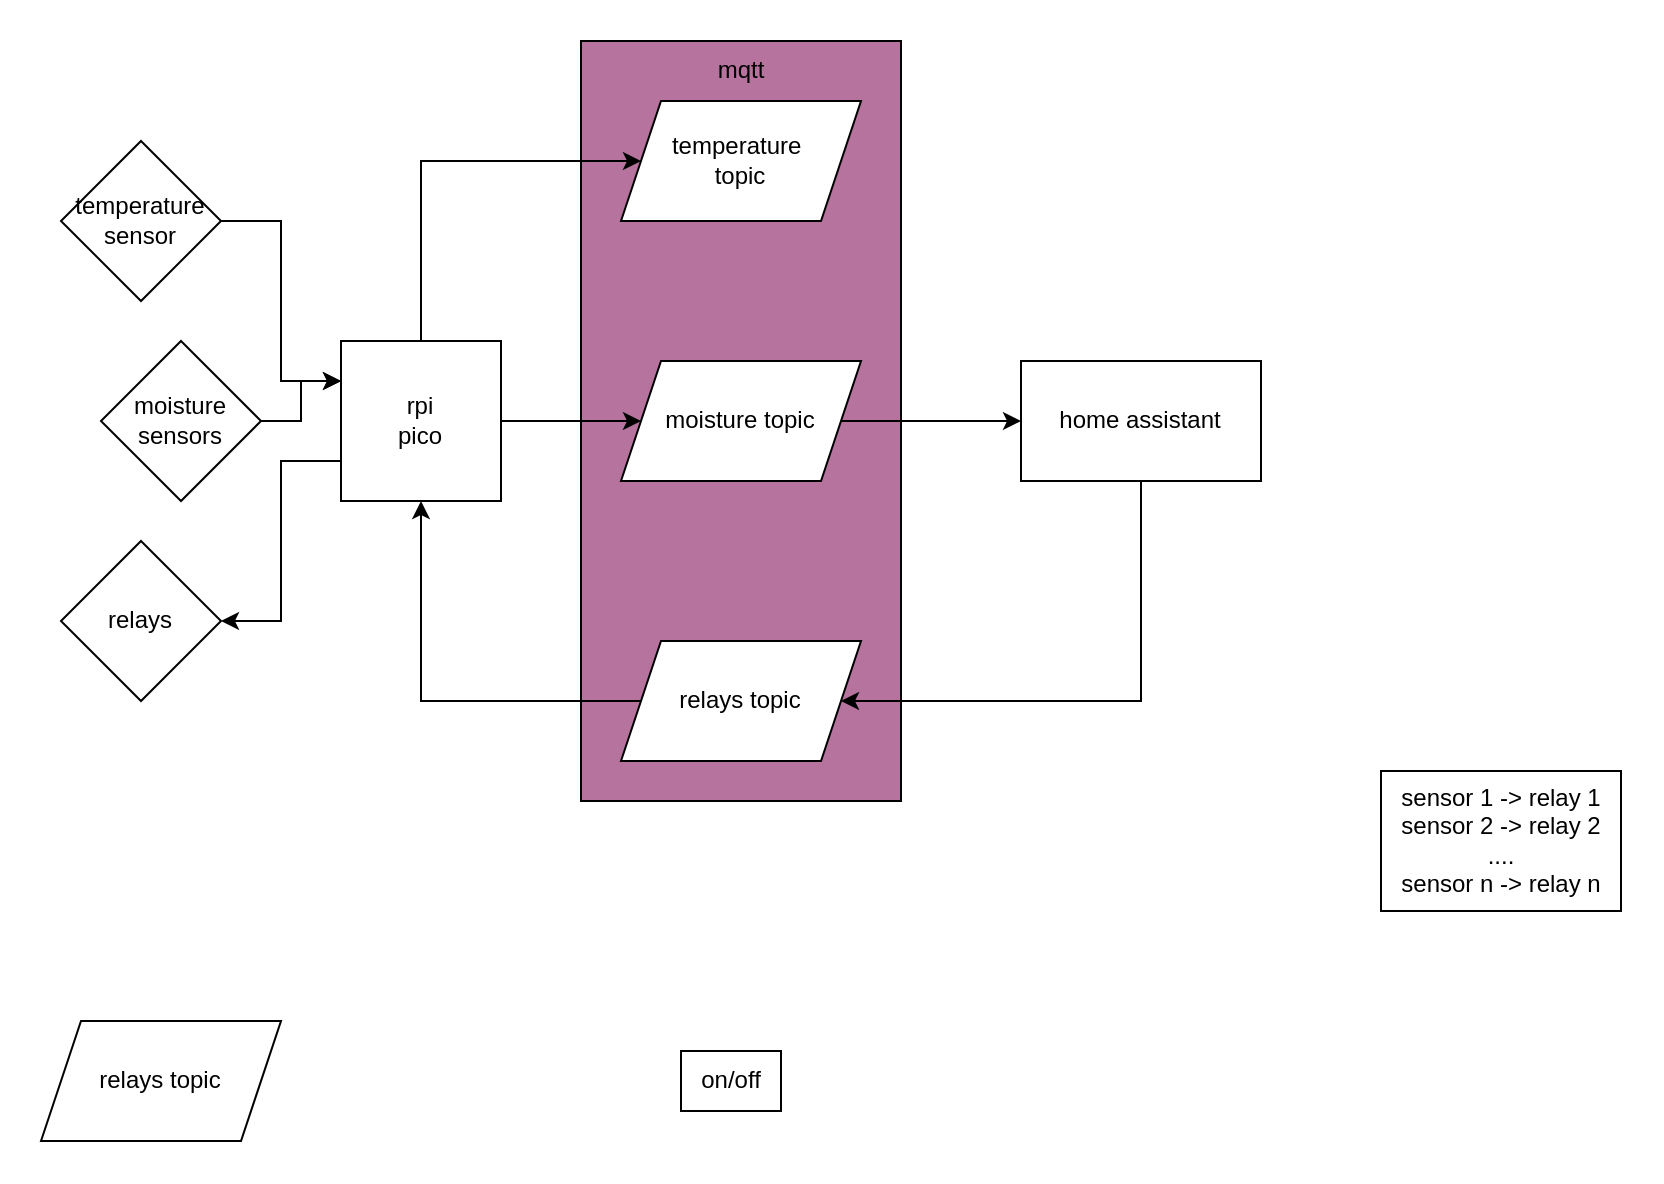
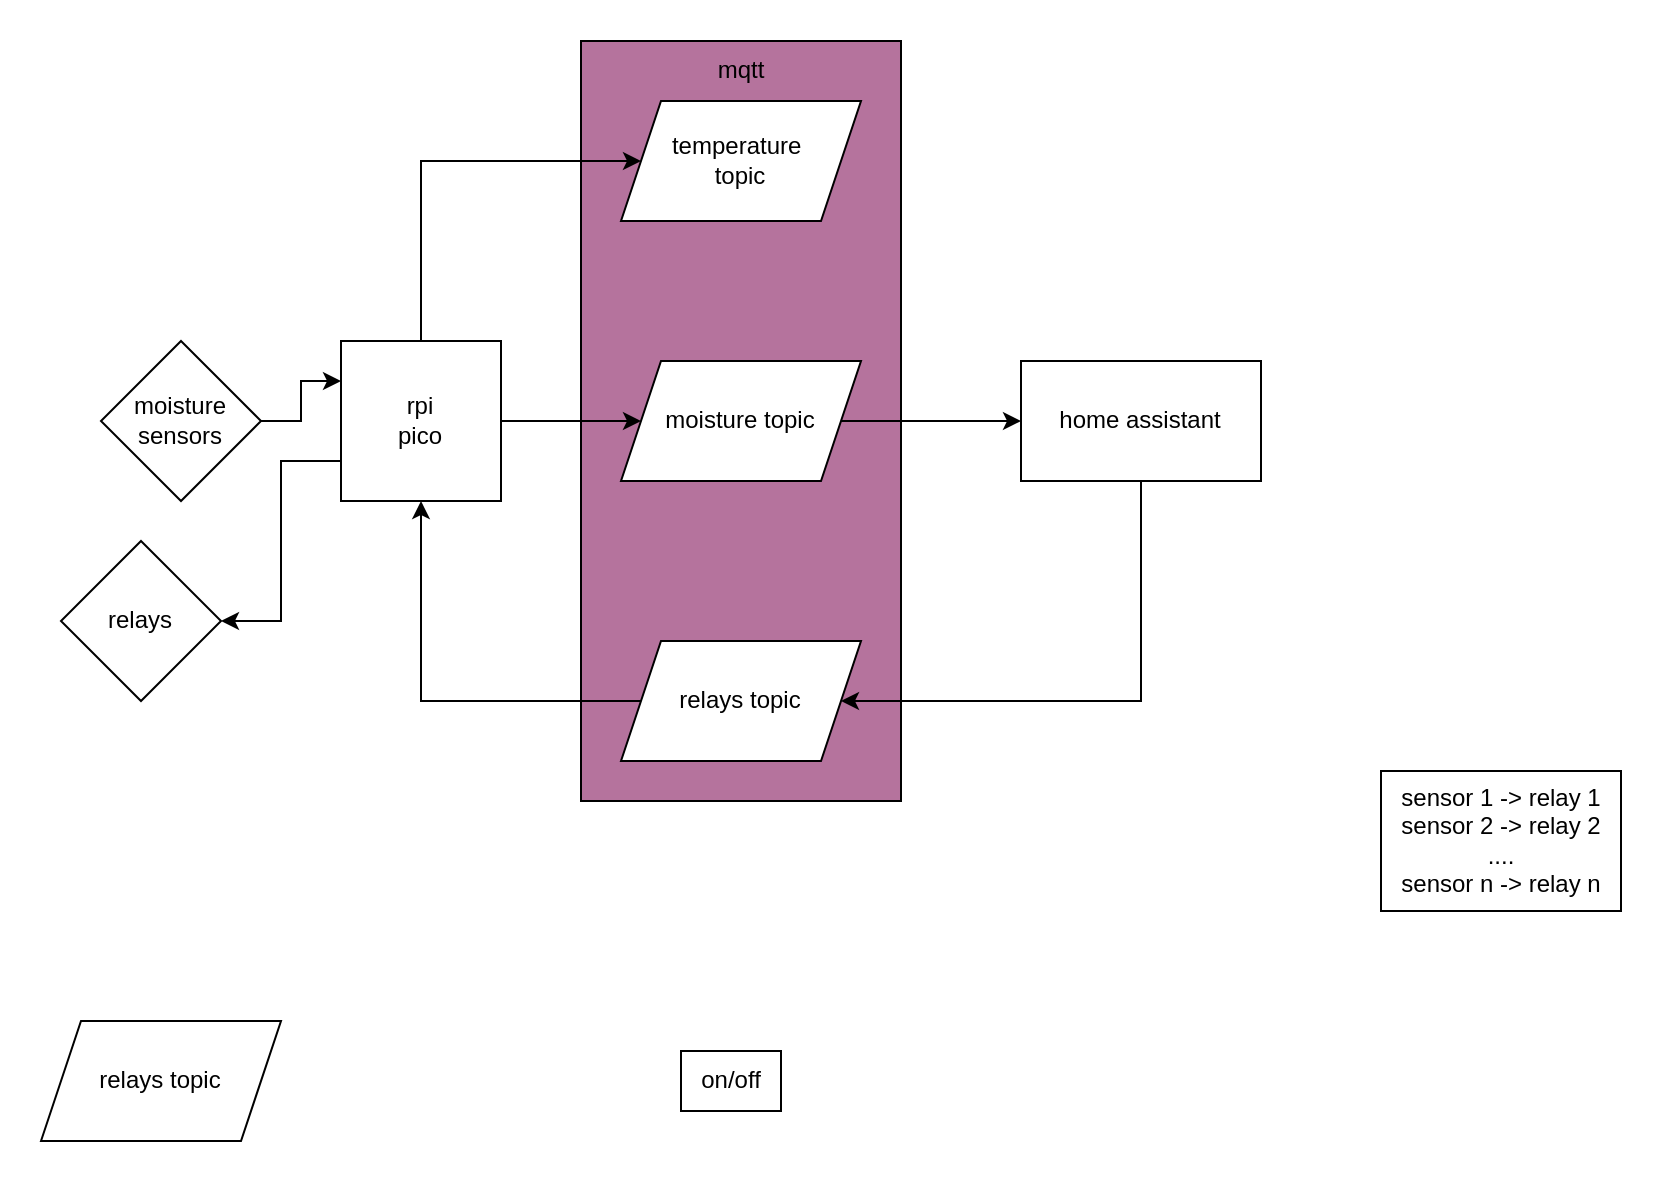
(141, 221) -> none
(281, 279) -> none
